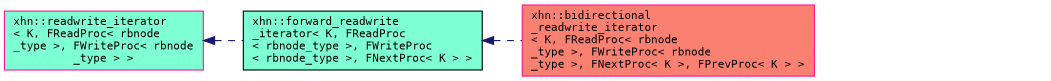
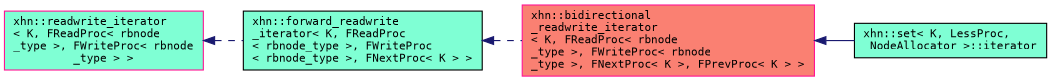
none -> (951, 41)
